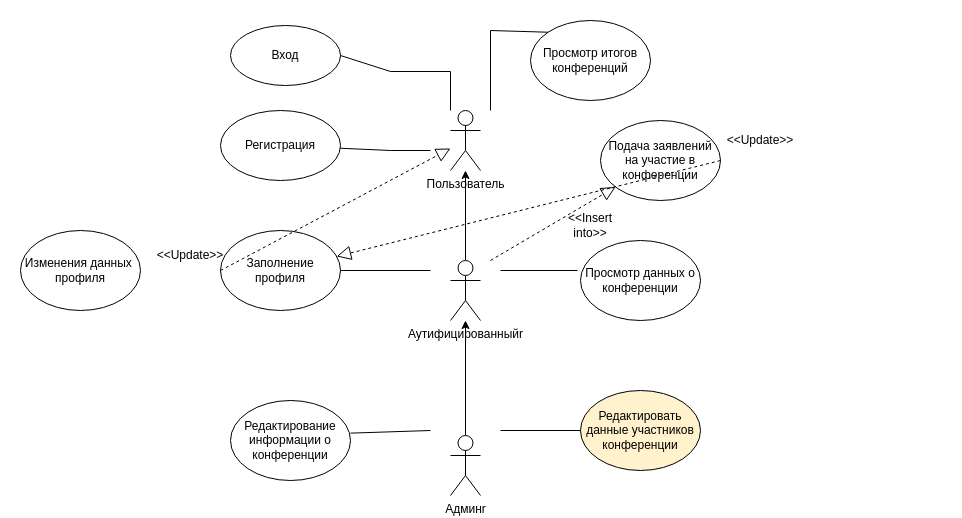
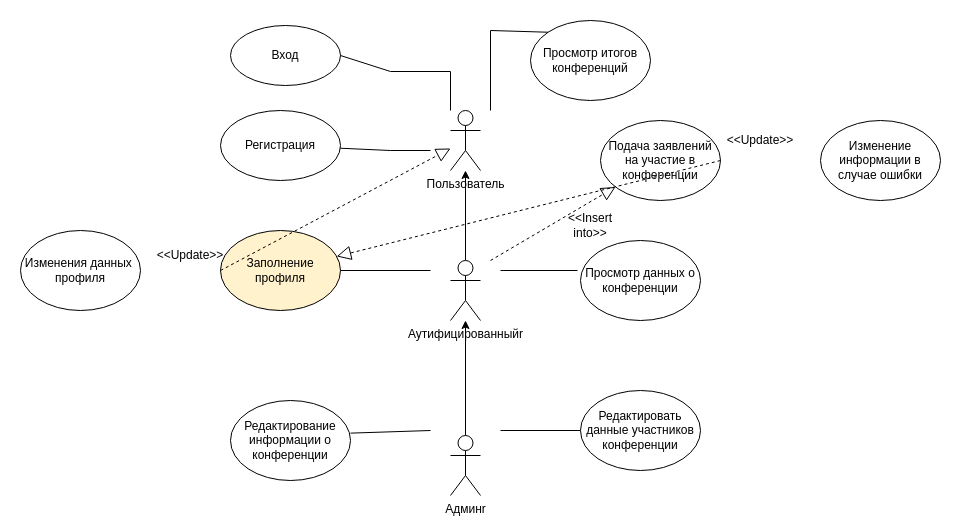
none -> (881, 161)
(281, 271) -> (281, 271)
(641, 431) -> (641, 431)
